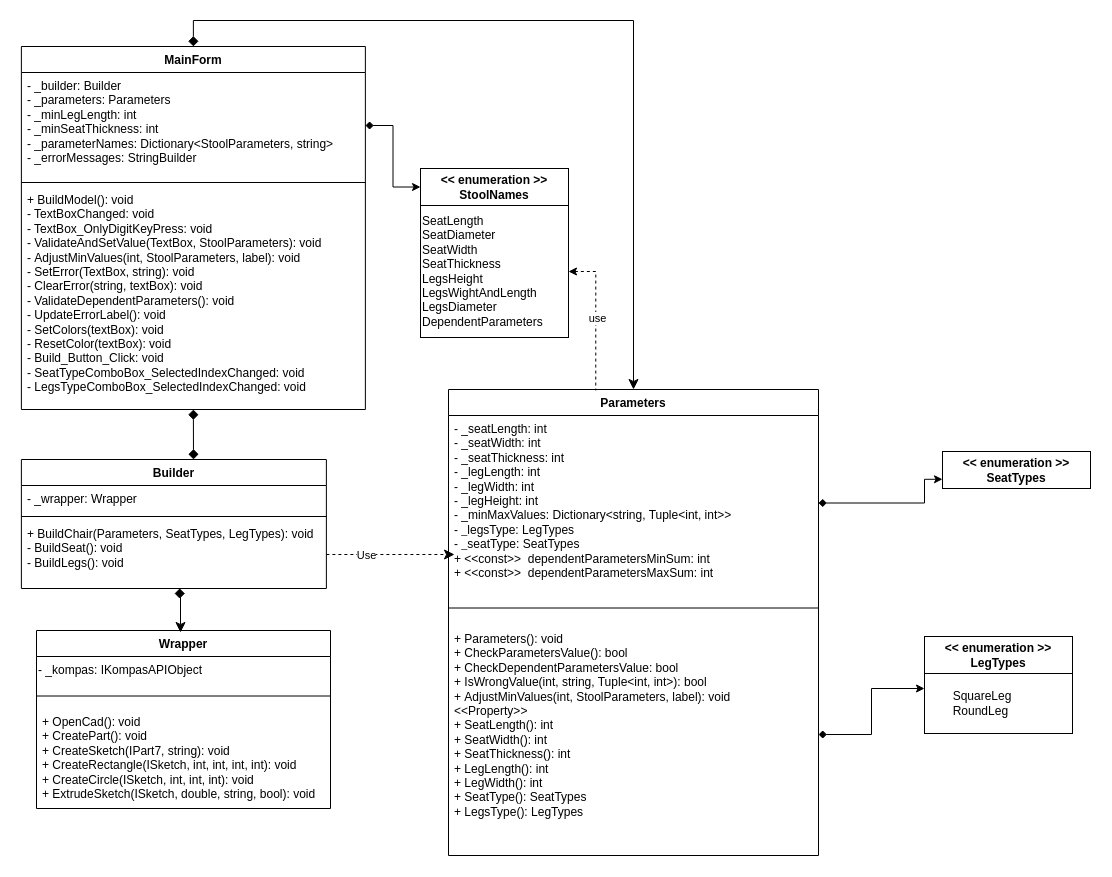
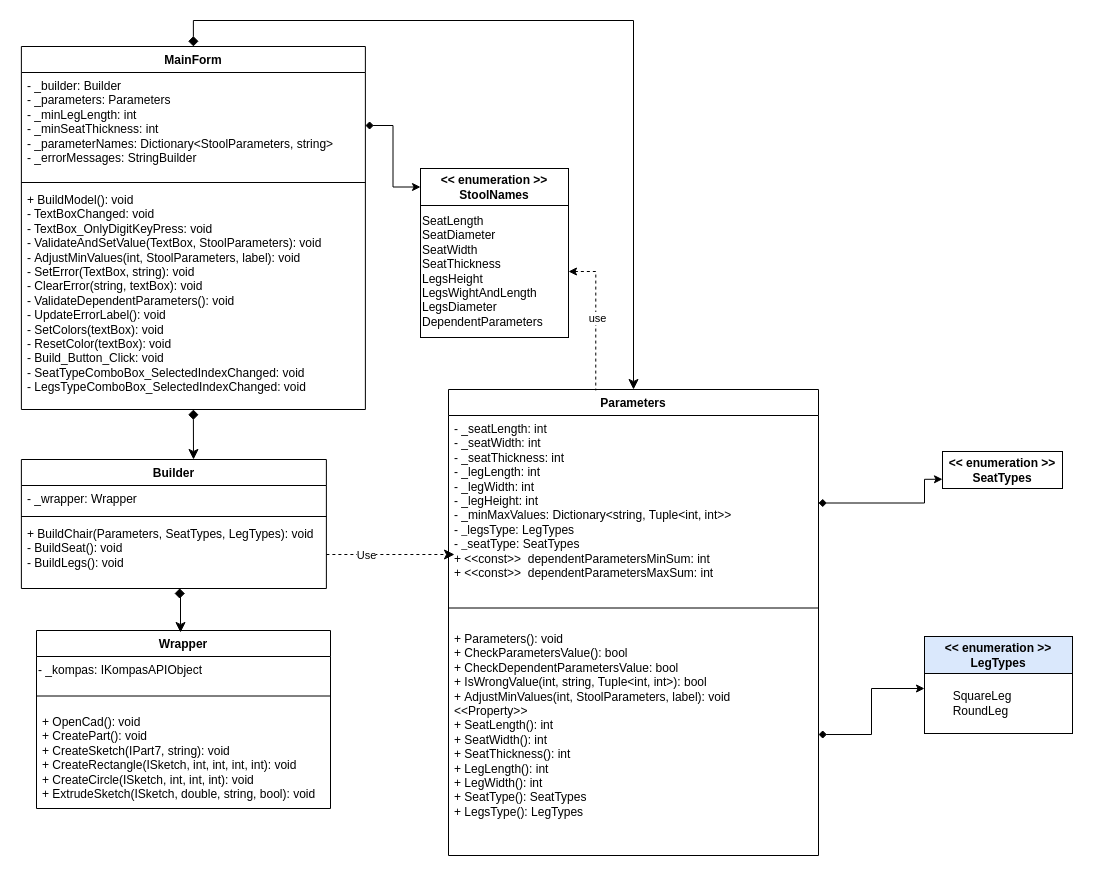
(193, 449) -> (193, 450)
(1017, 470) -> (1003, 470)
(999, 655) -> (999, 655)
